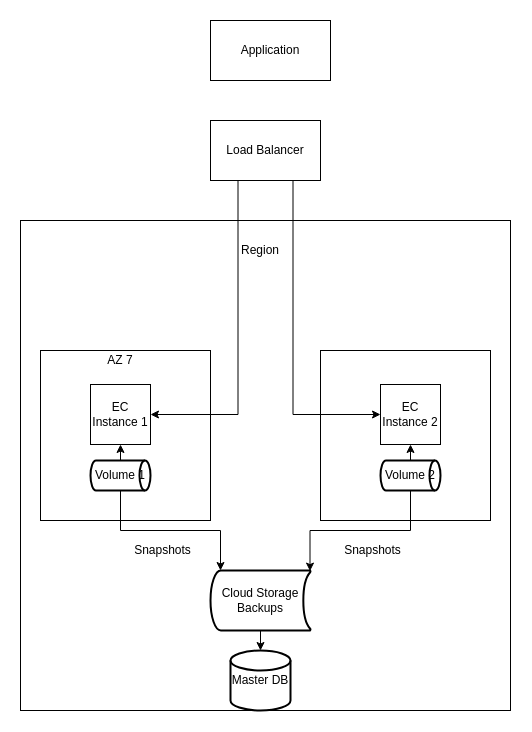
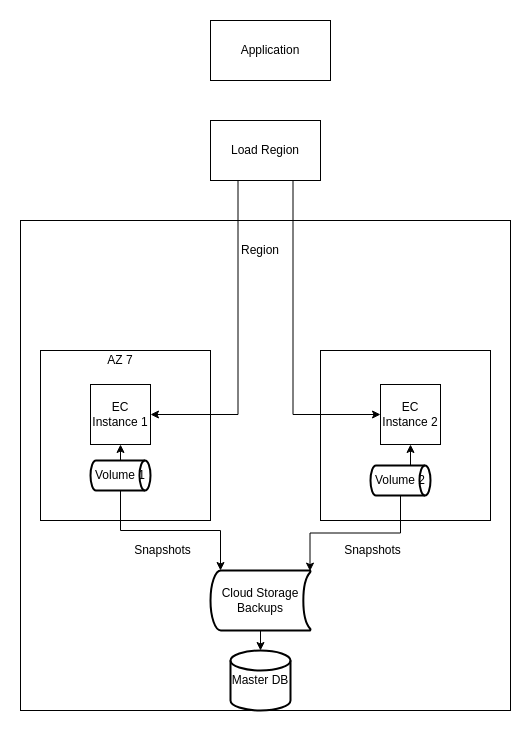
(266, 151) -> (266, 151)
(411, 476) -> (401, 481)
